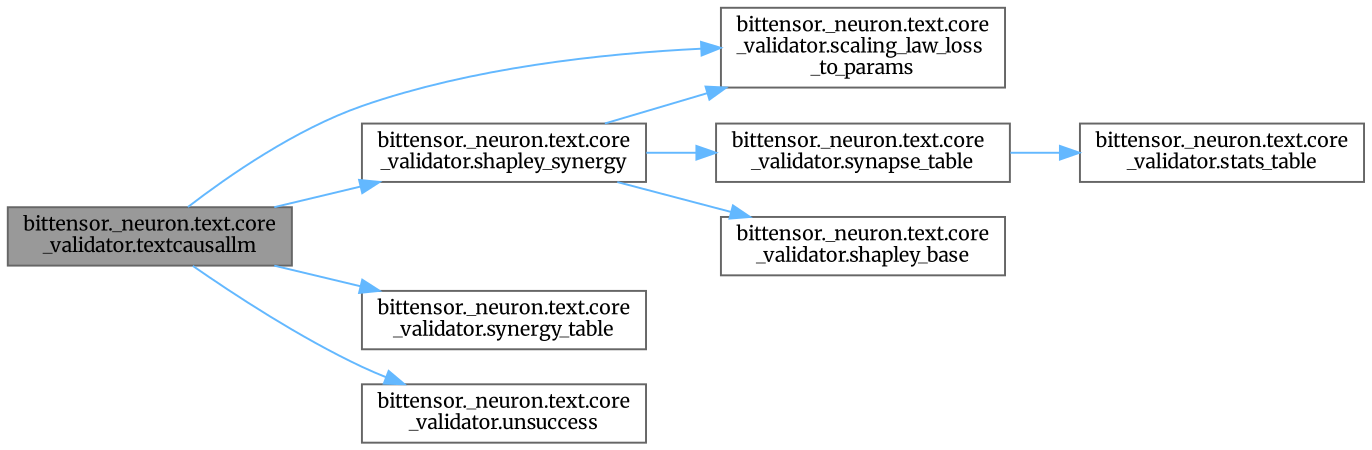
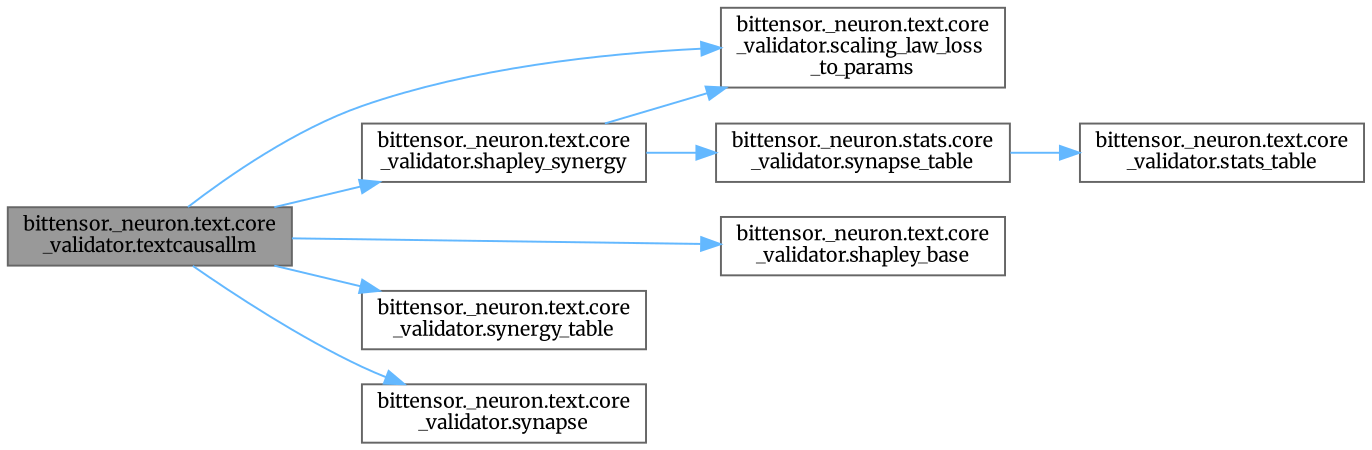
(863, 153) -> (863, 153)
(674, 197) -> (496, 241)
(504, 413) -> (504, 413)
